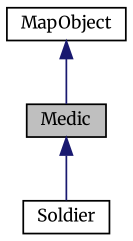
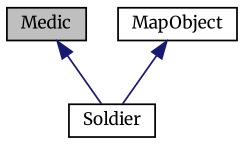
(66, 81) -> (140, 80)
